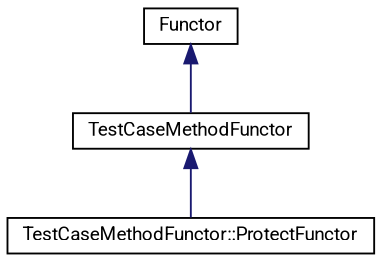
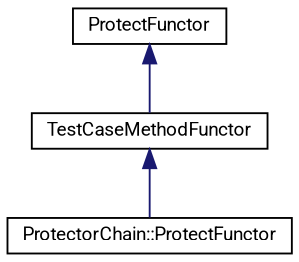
(191, 26) -> (150, 26)
(191, 236) -> (150, 236)
